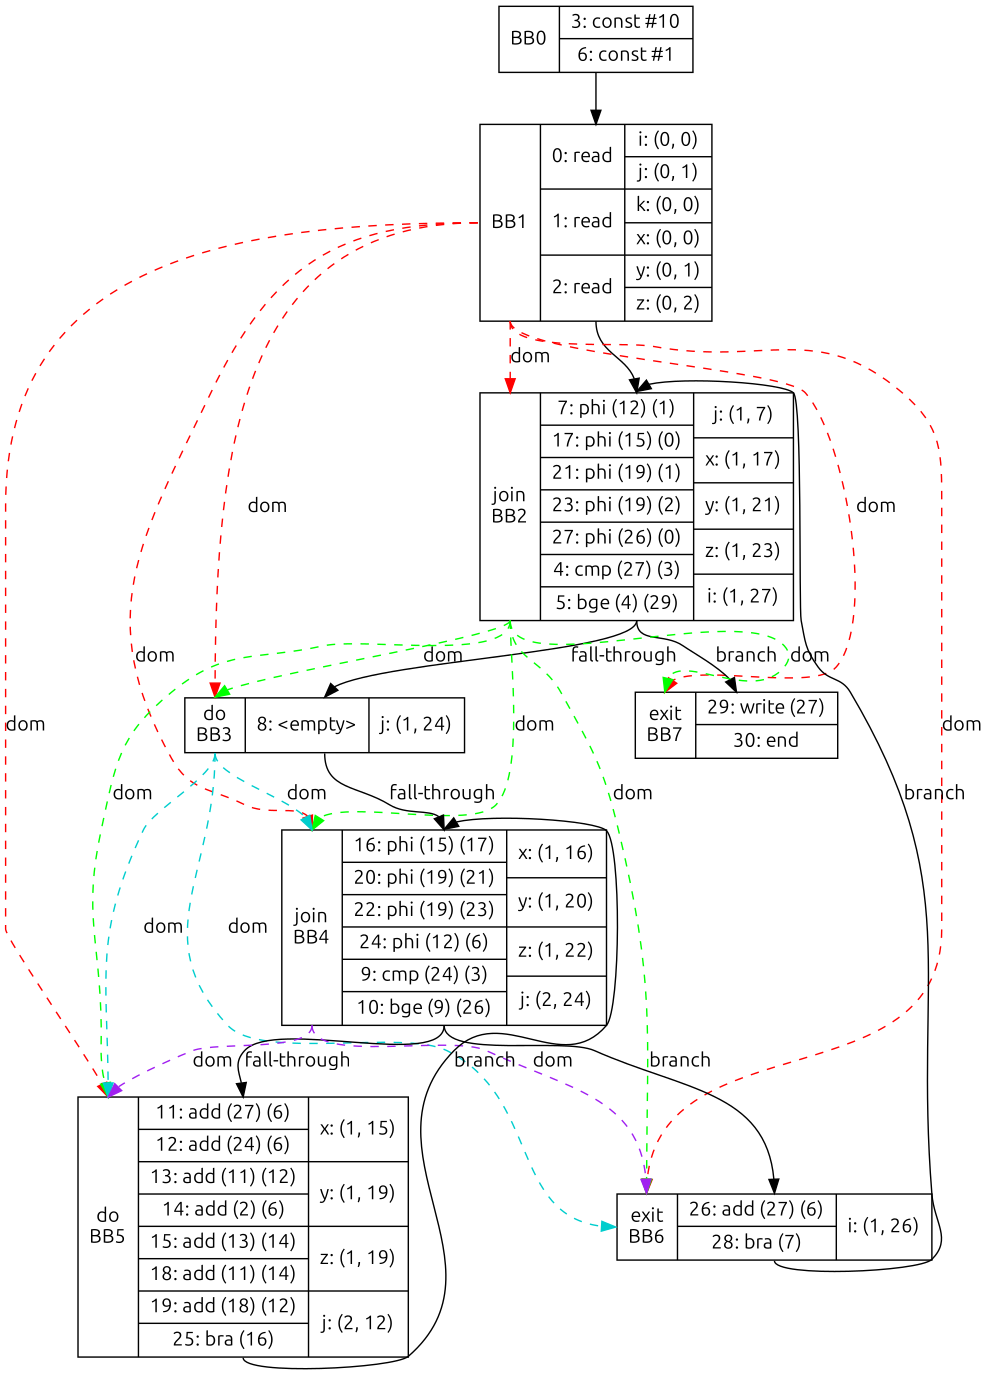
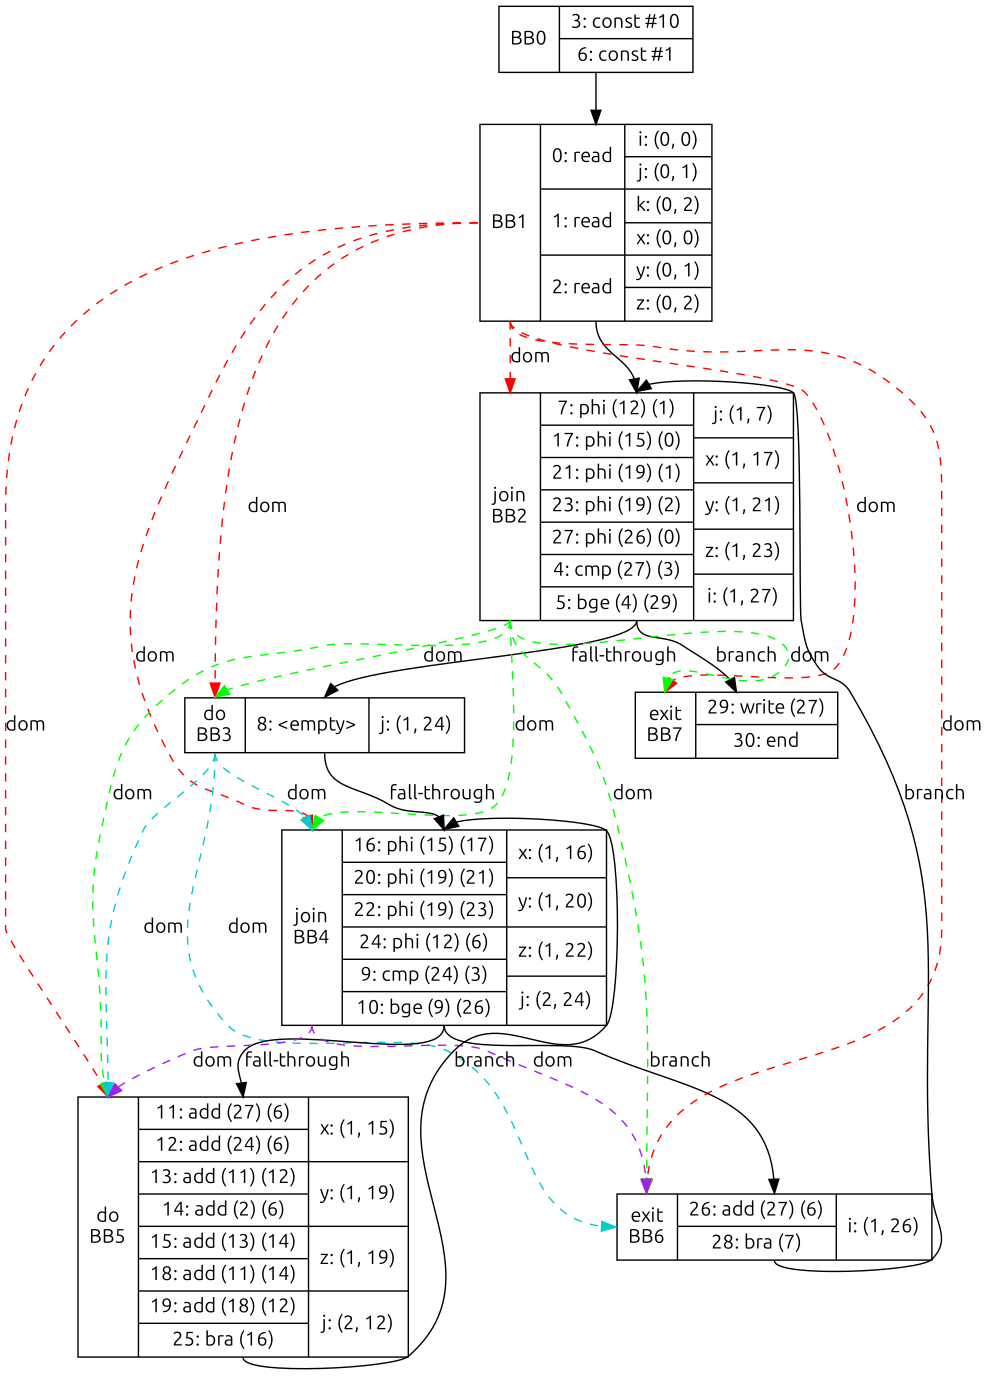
(668, 205) -> (668, 205)
